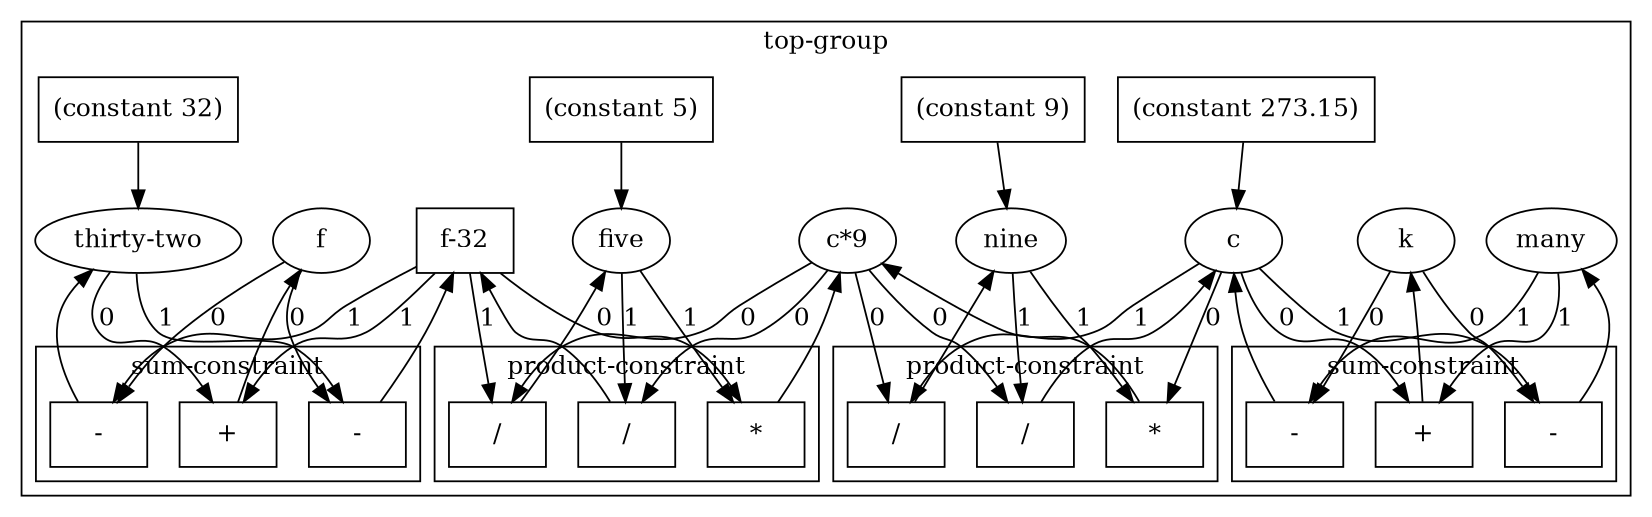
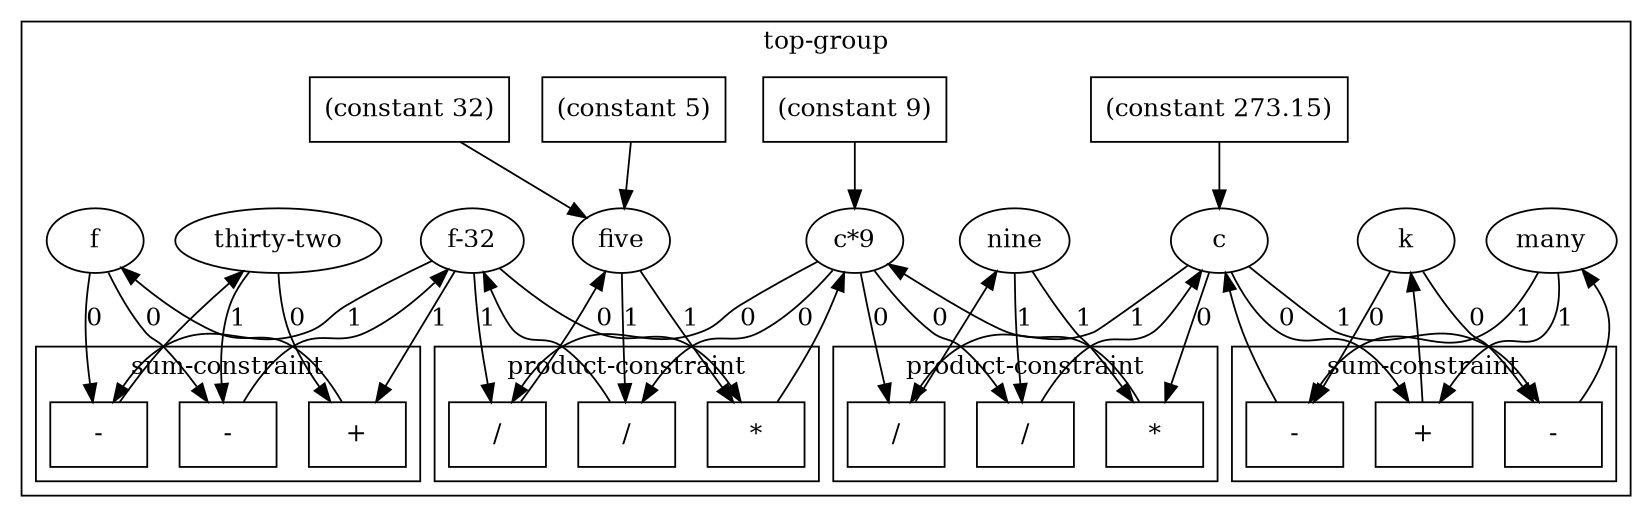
(138, 166) -> (515, 175)
(1001, 166) -> (855, 166)
(465, 241) -> (472, 241)
